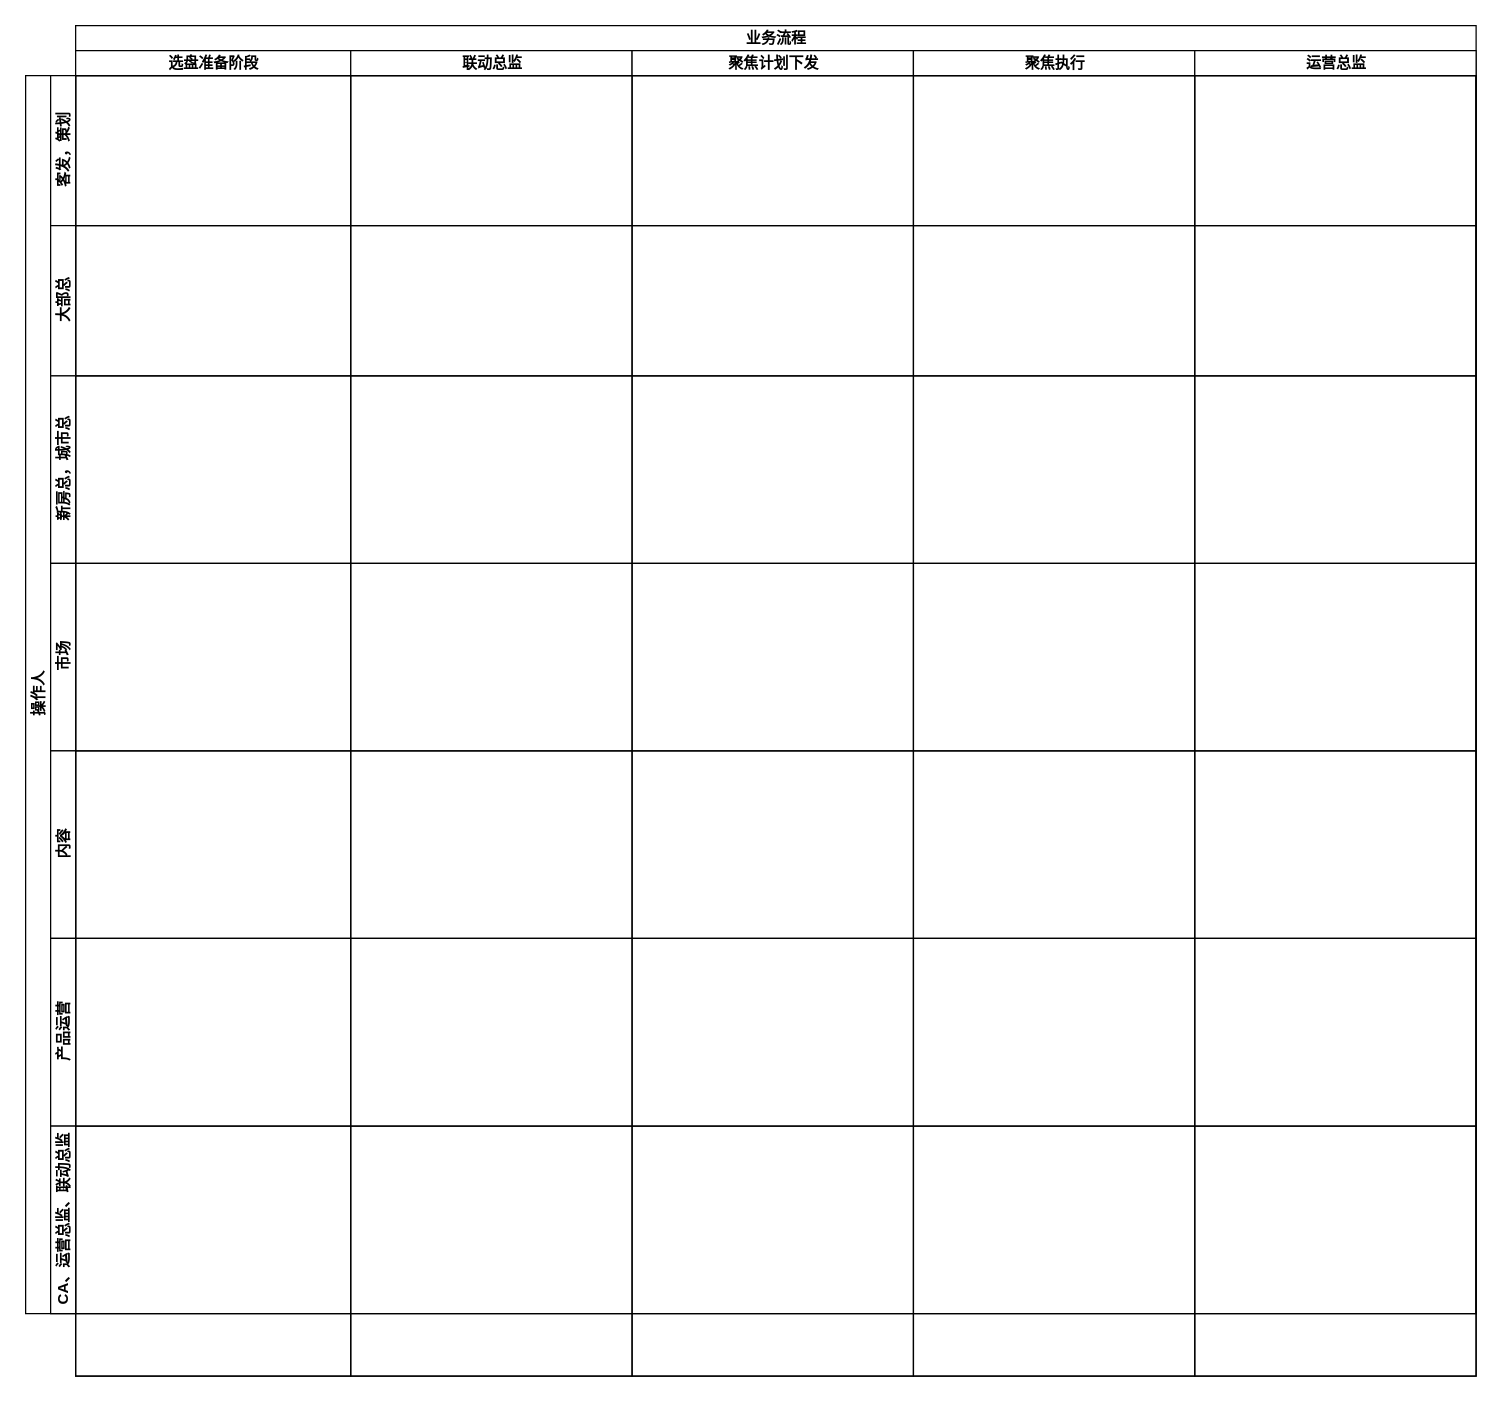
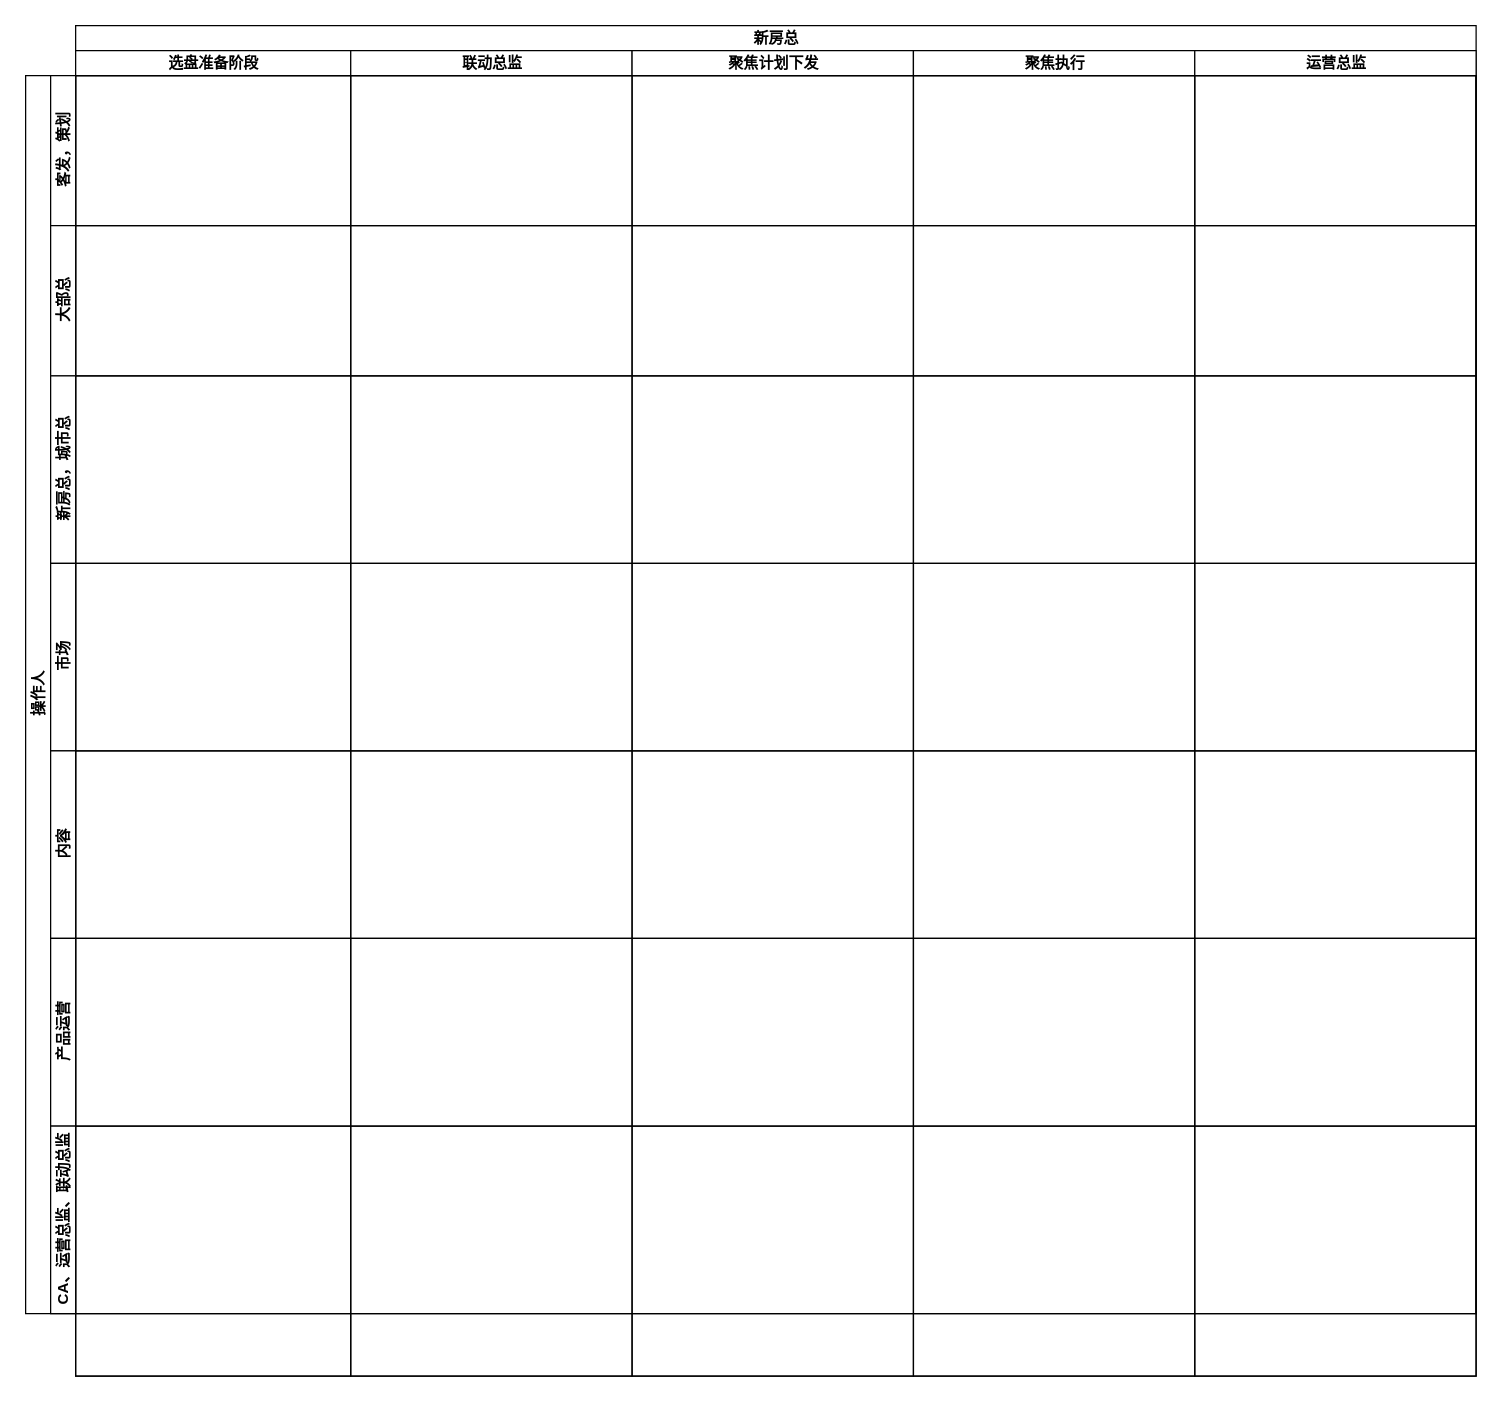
(776, 38) -> (776, 38)
